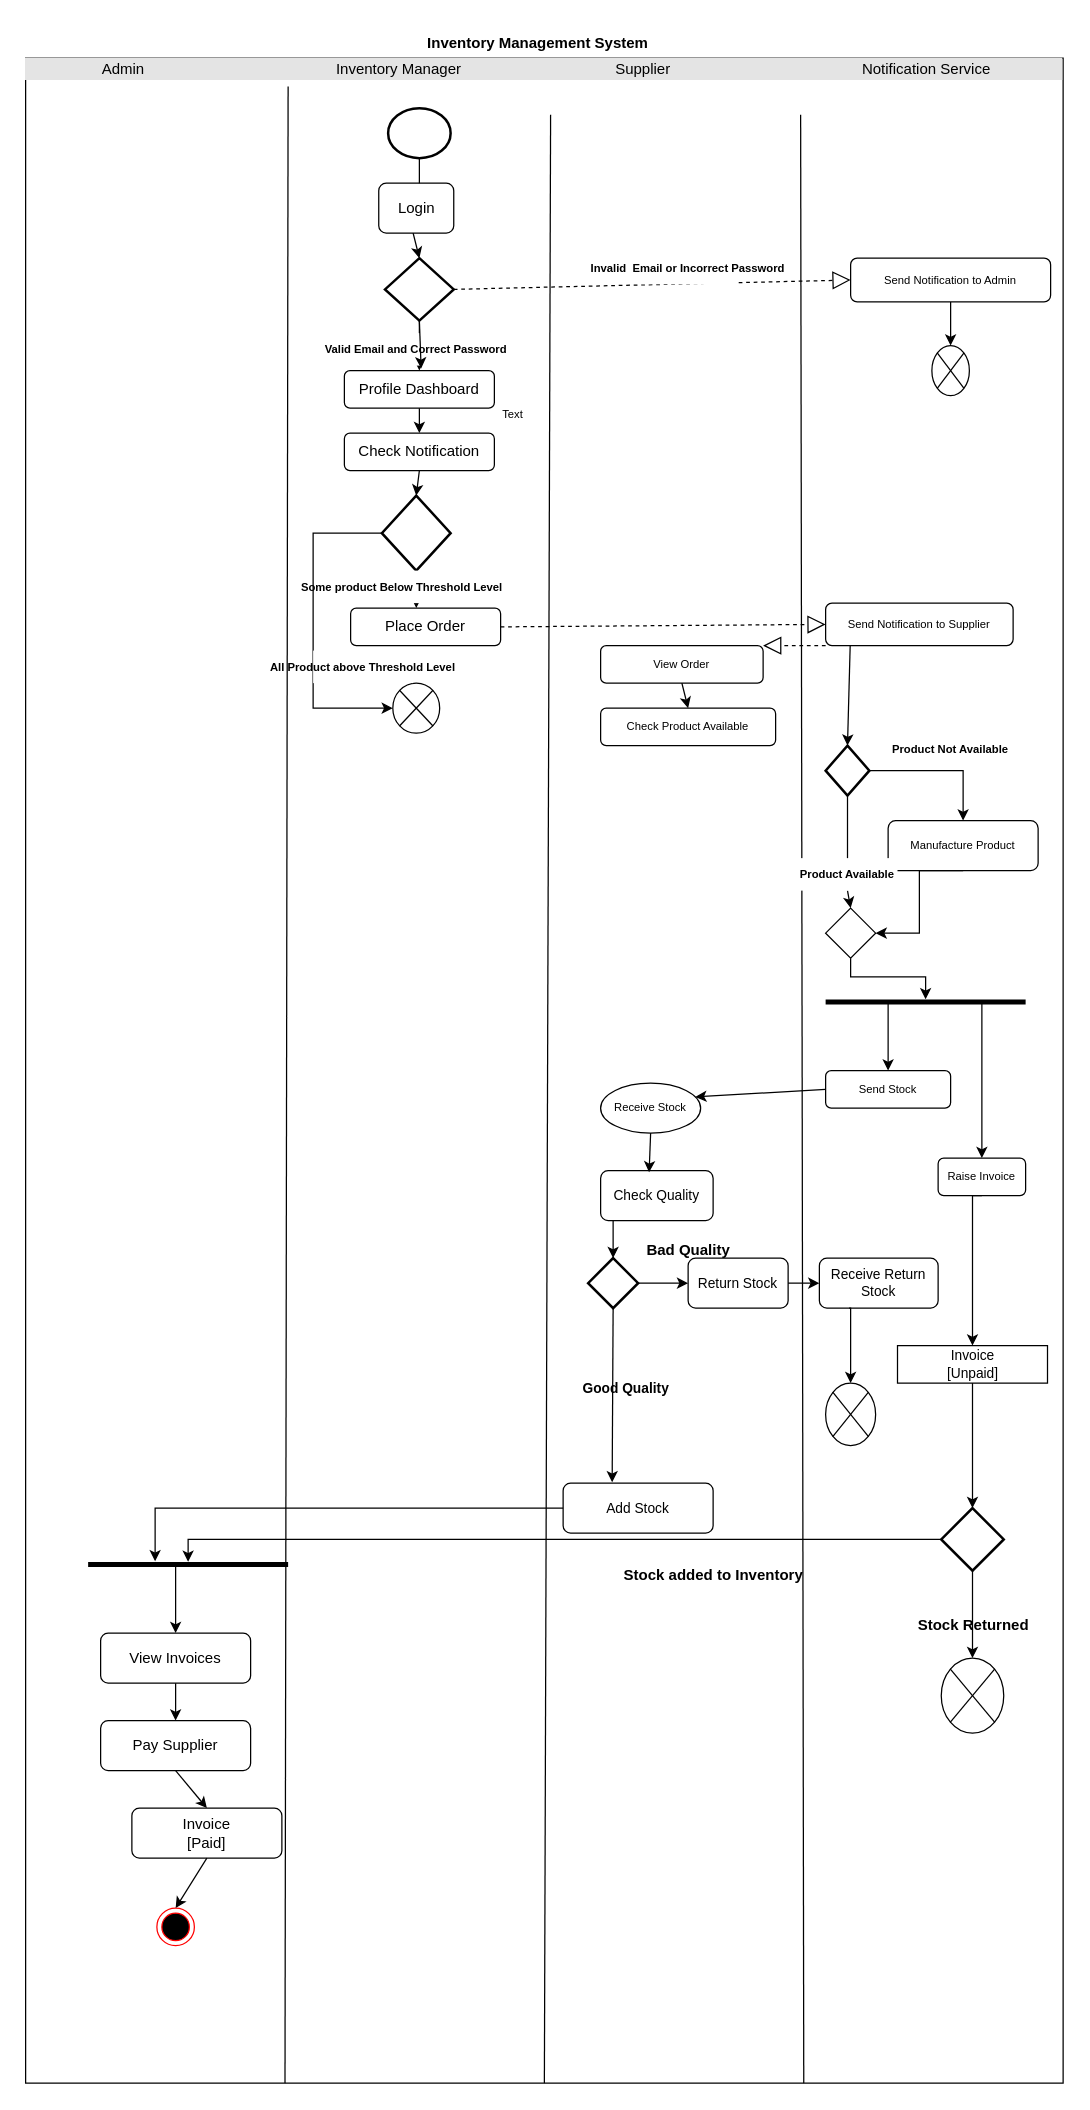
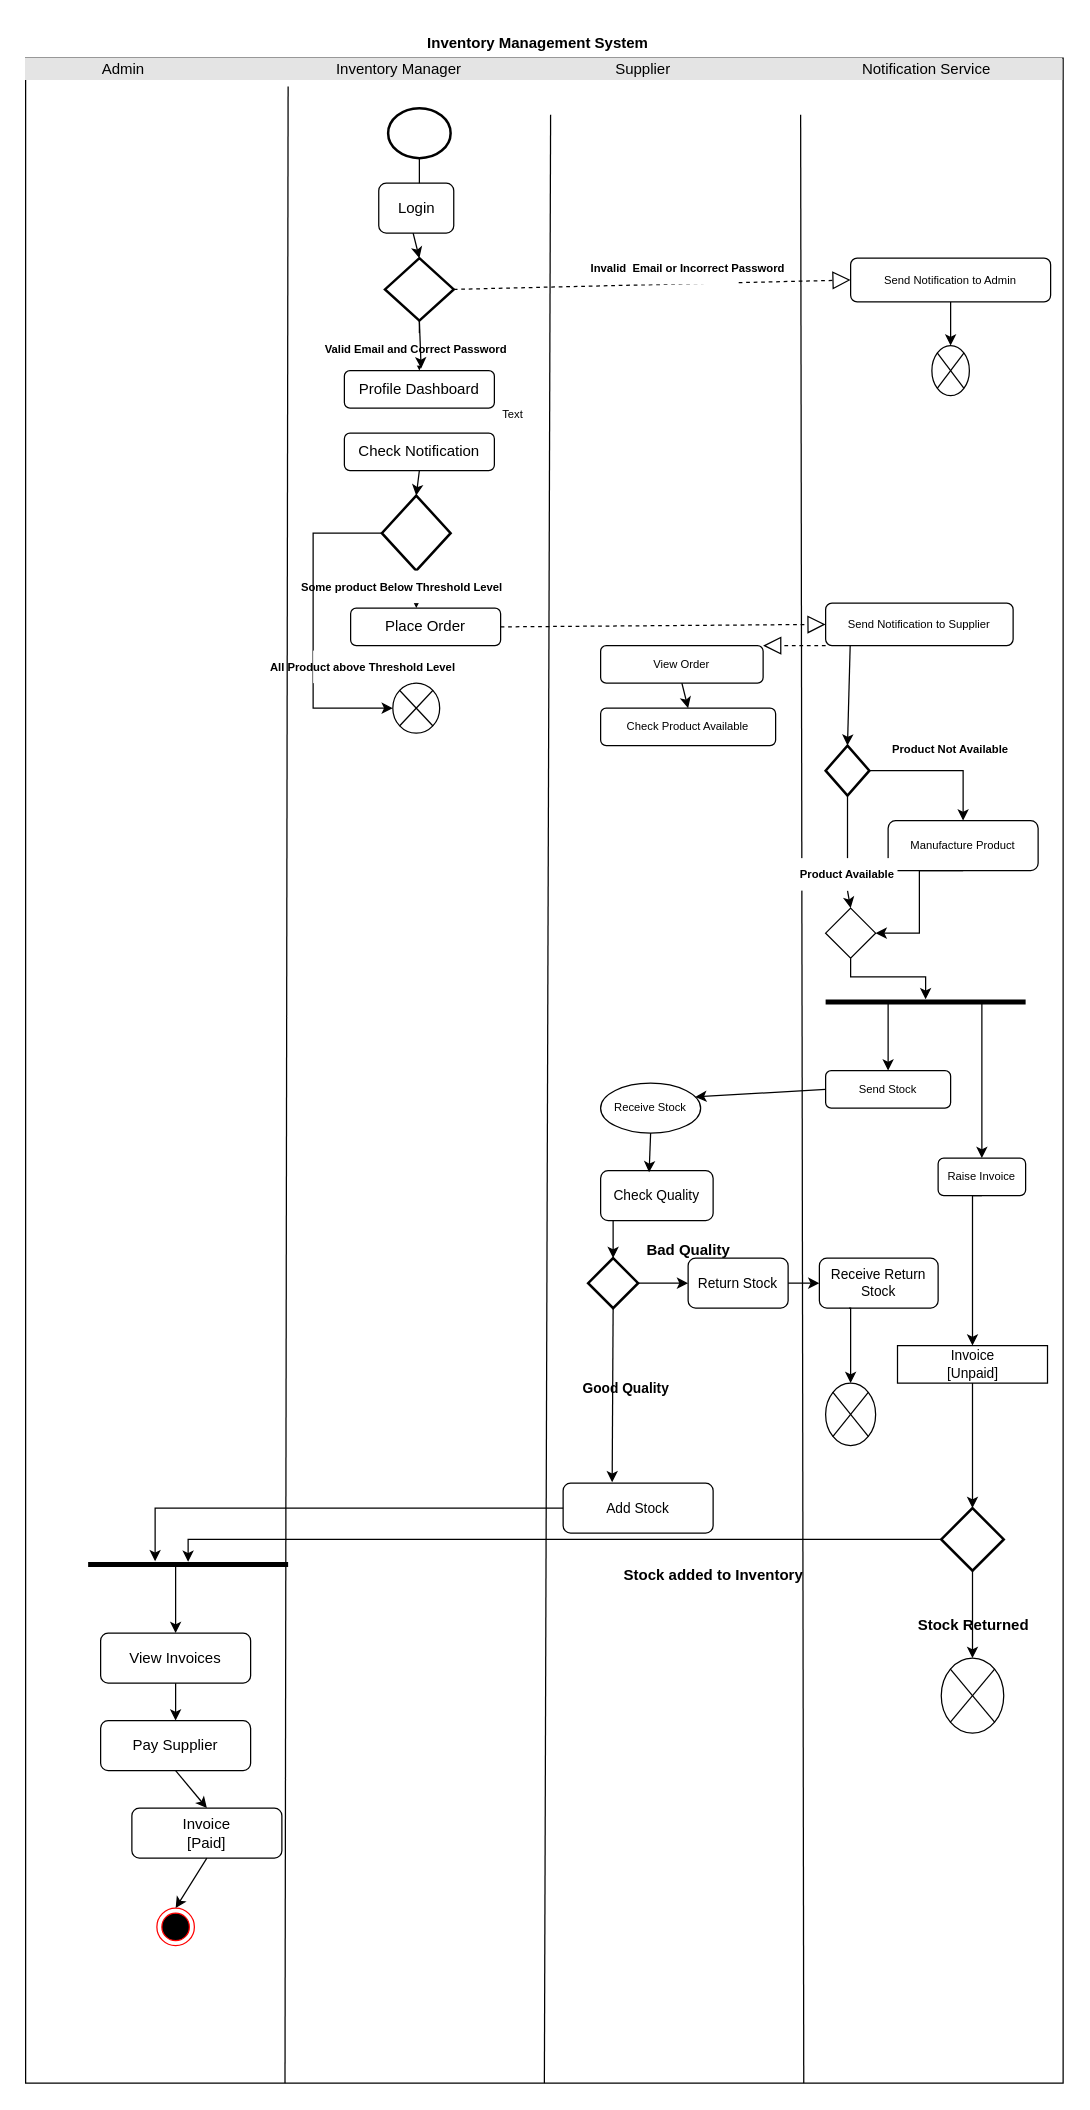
(419, 416) -> none
